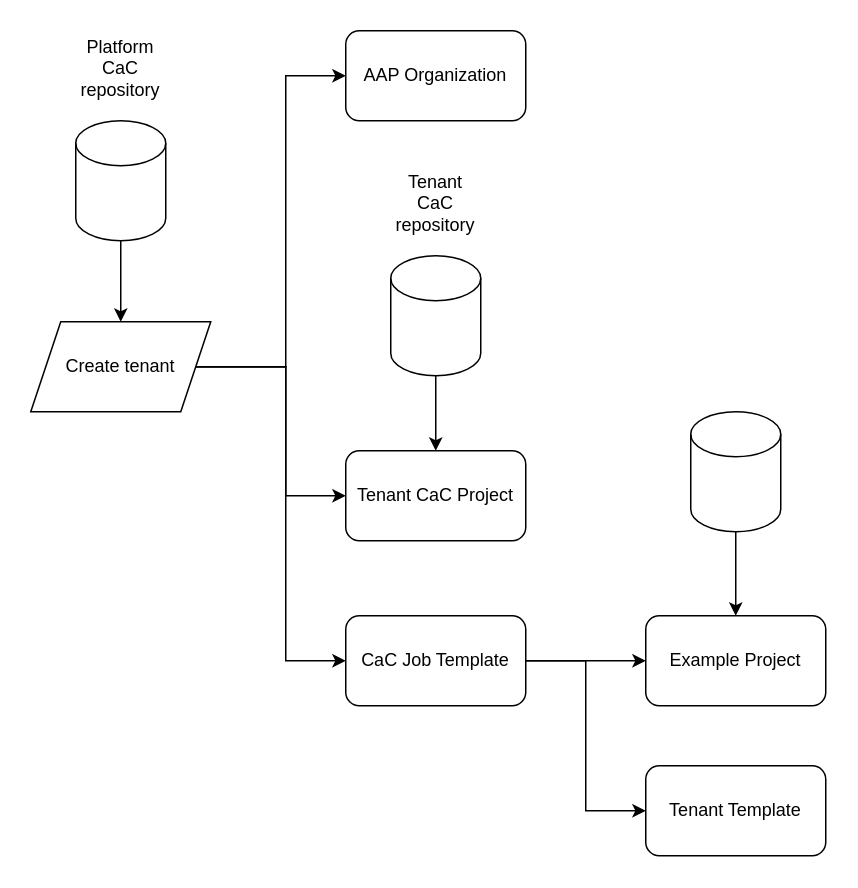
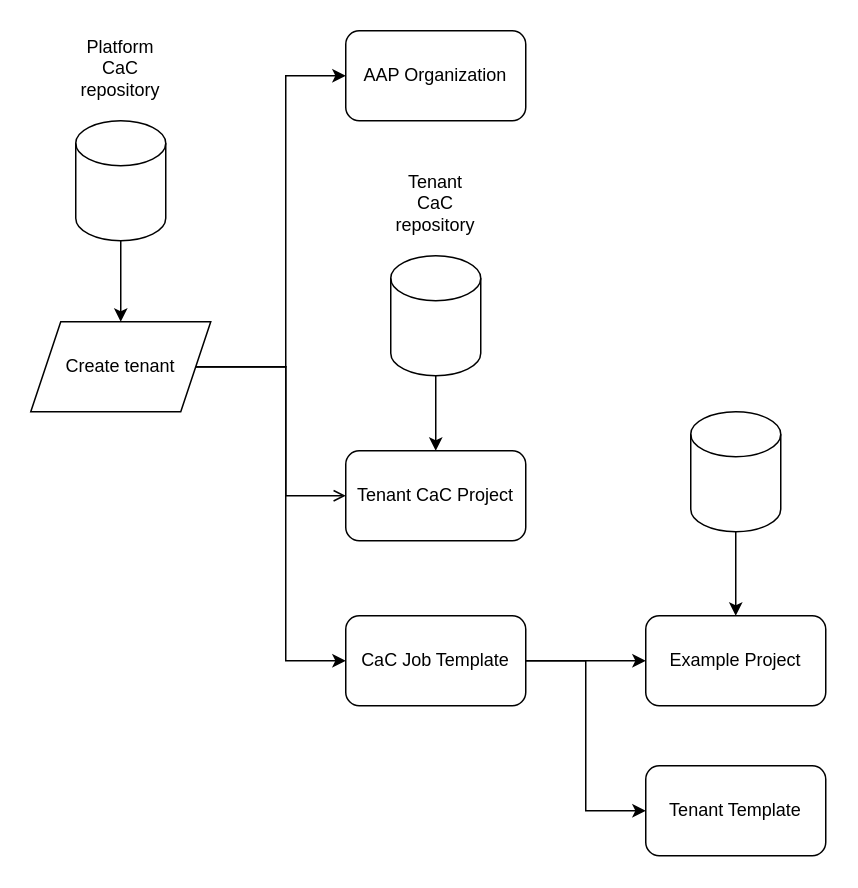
(334, 496) -> (336, 496)
